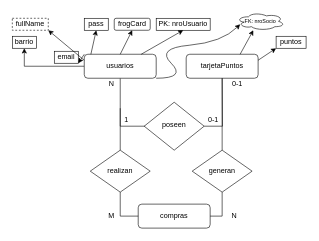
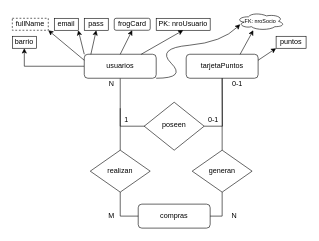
(66, 57) -> (66, 24)
